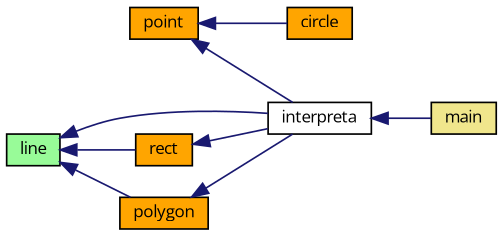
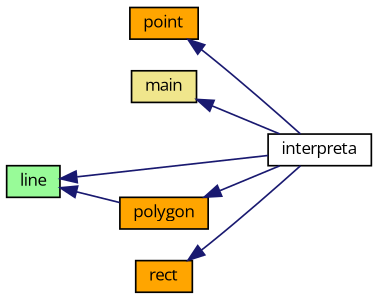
(320, 23) -> none
(410, 118) -> (246, 120)
(106, 150) -> none
